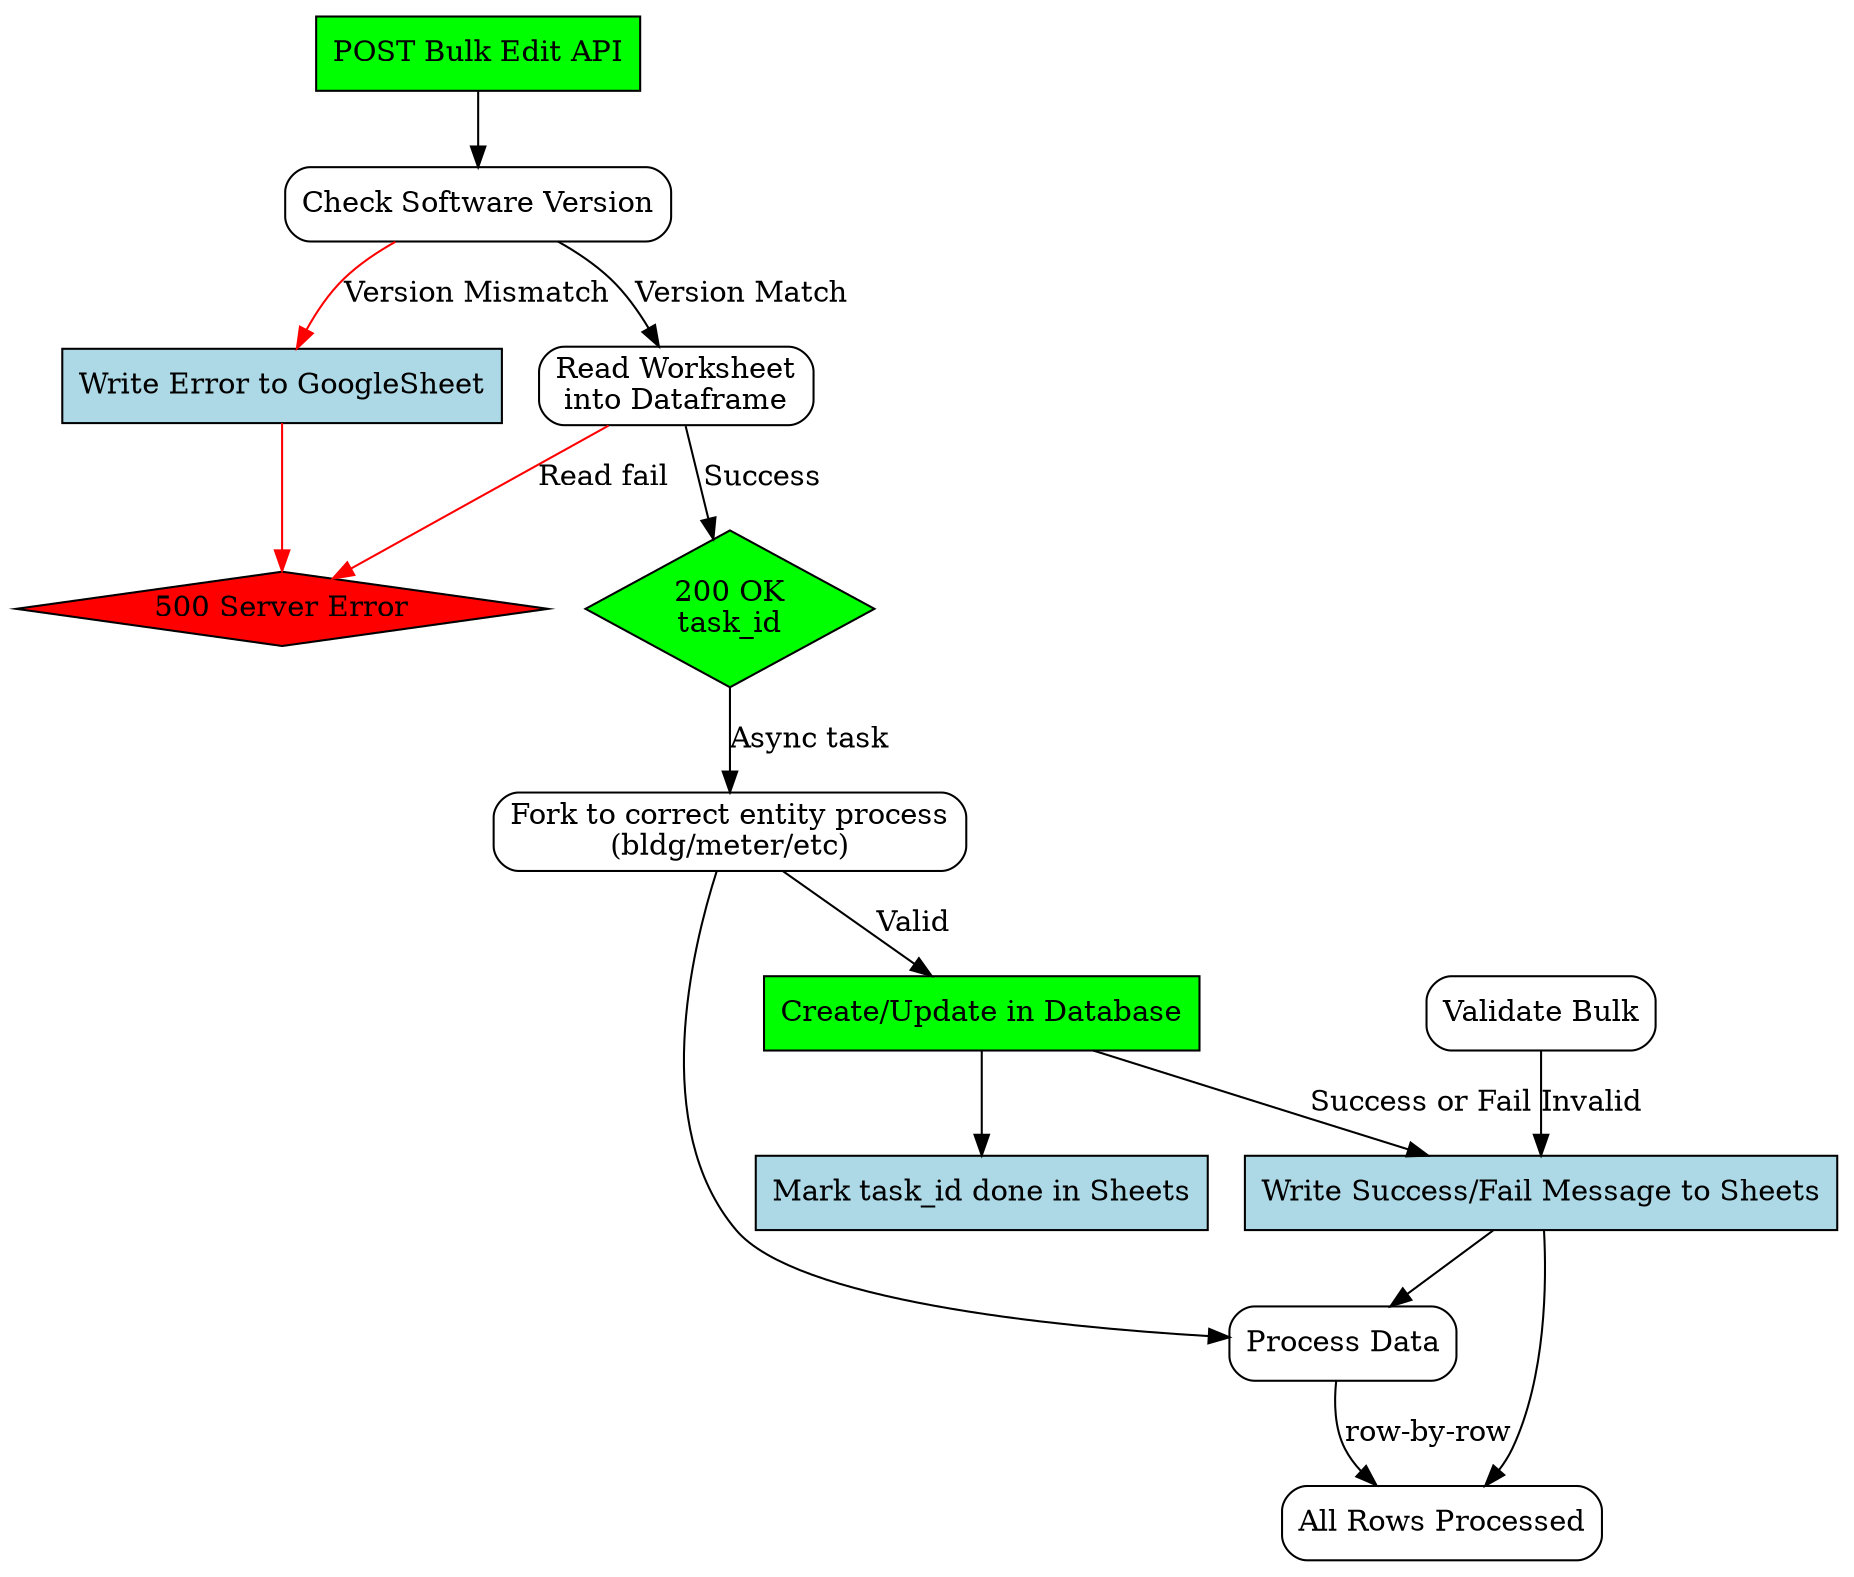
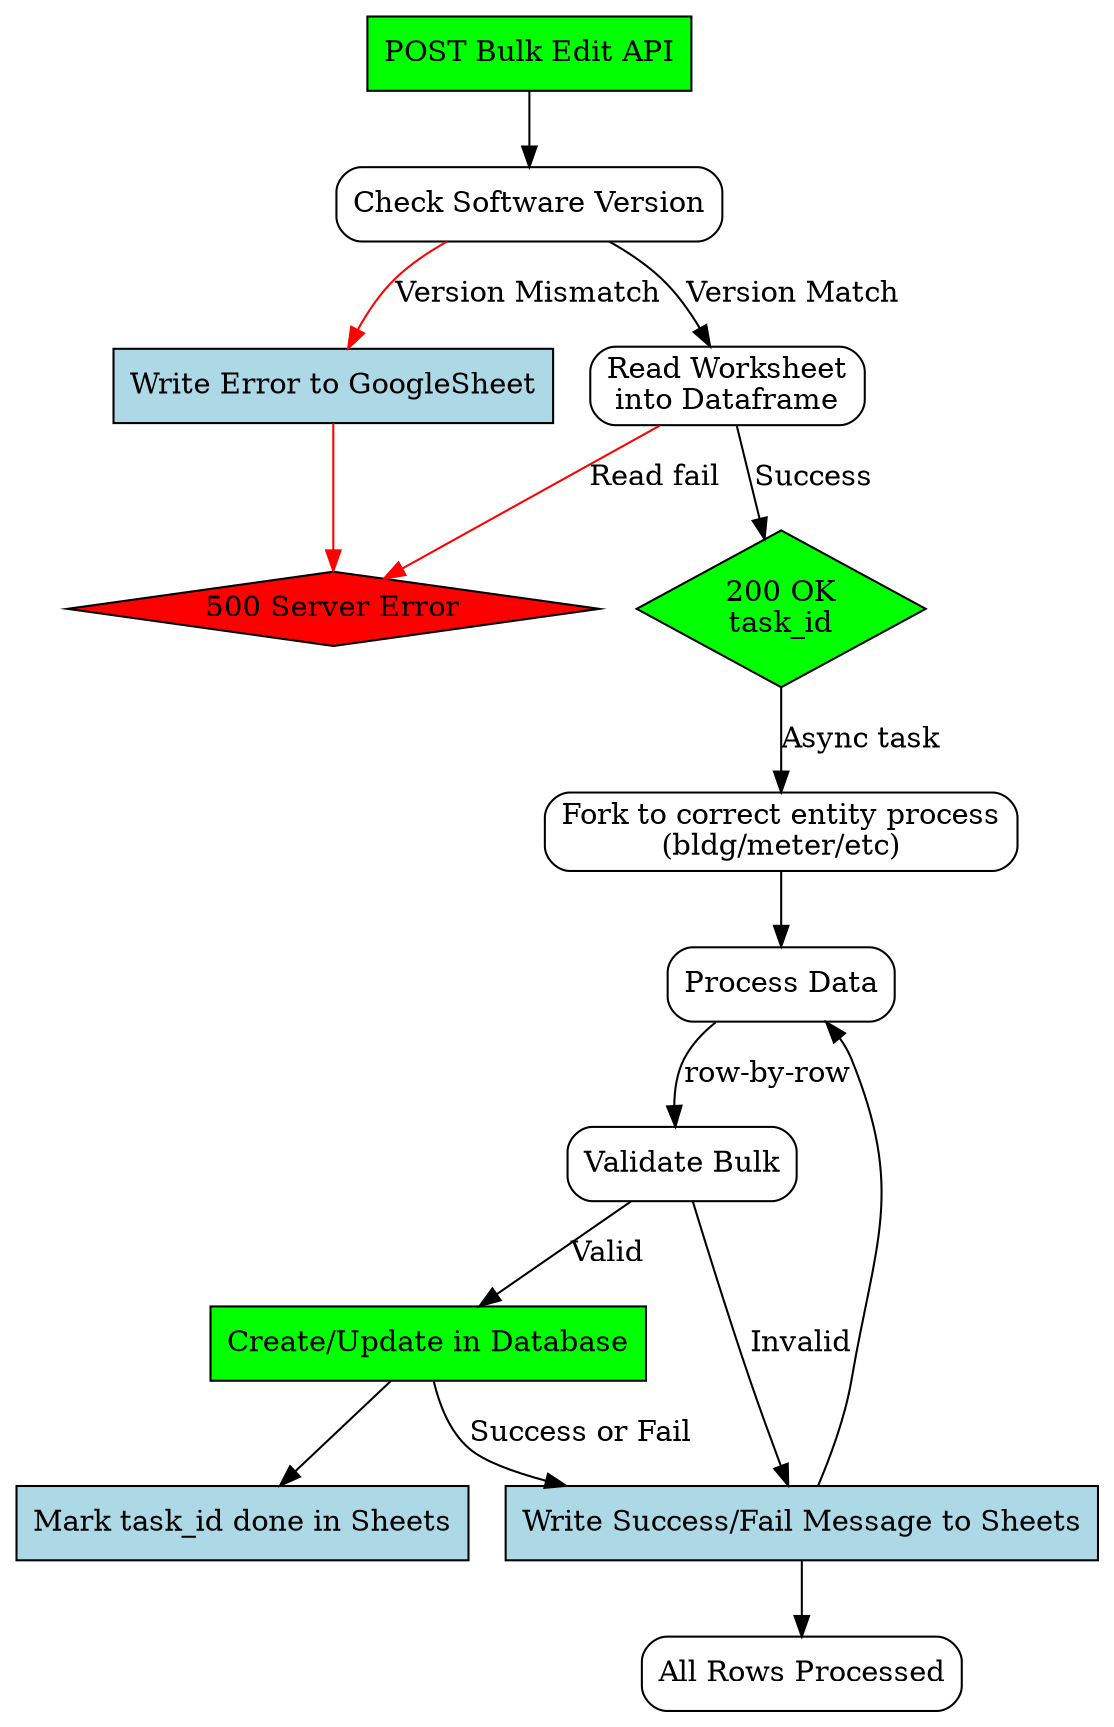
(849, 918) -> (564, 1248)
(1338, 1429) -> (684, 1059)
